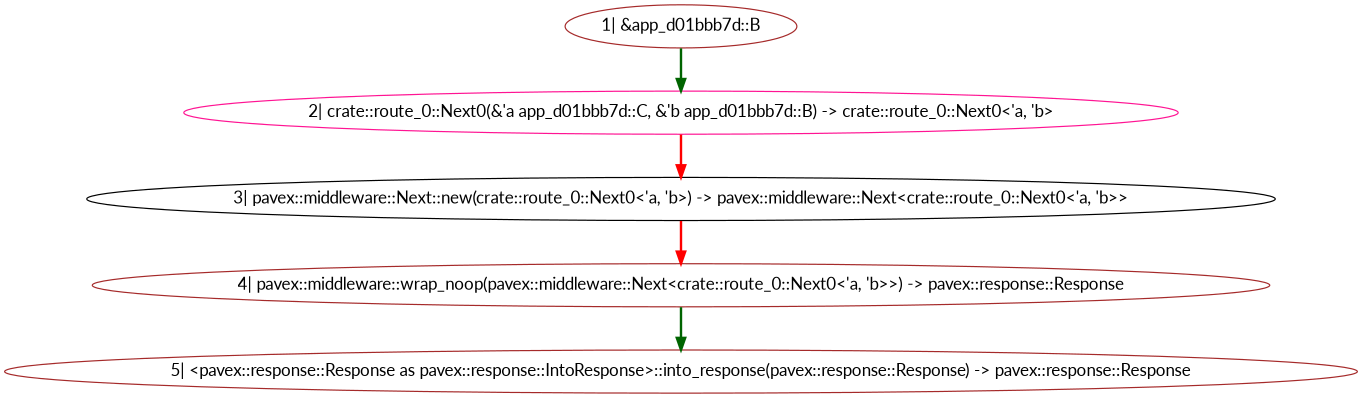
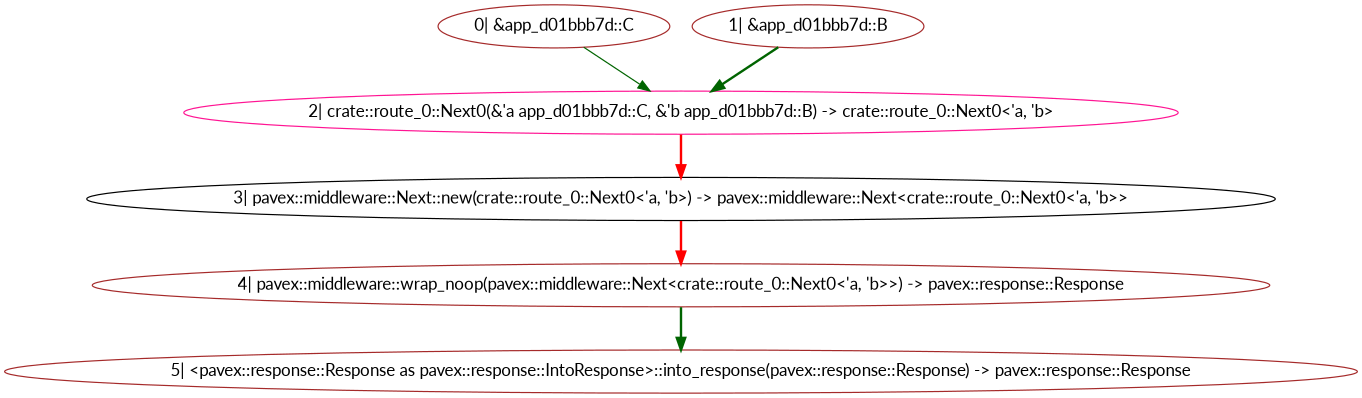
none -> (554, 26)
